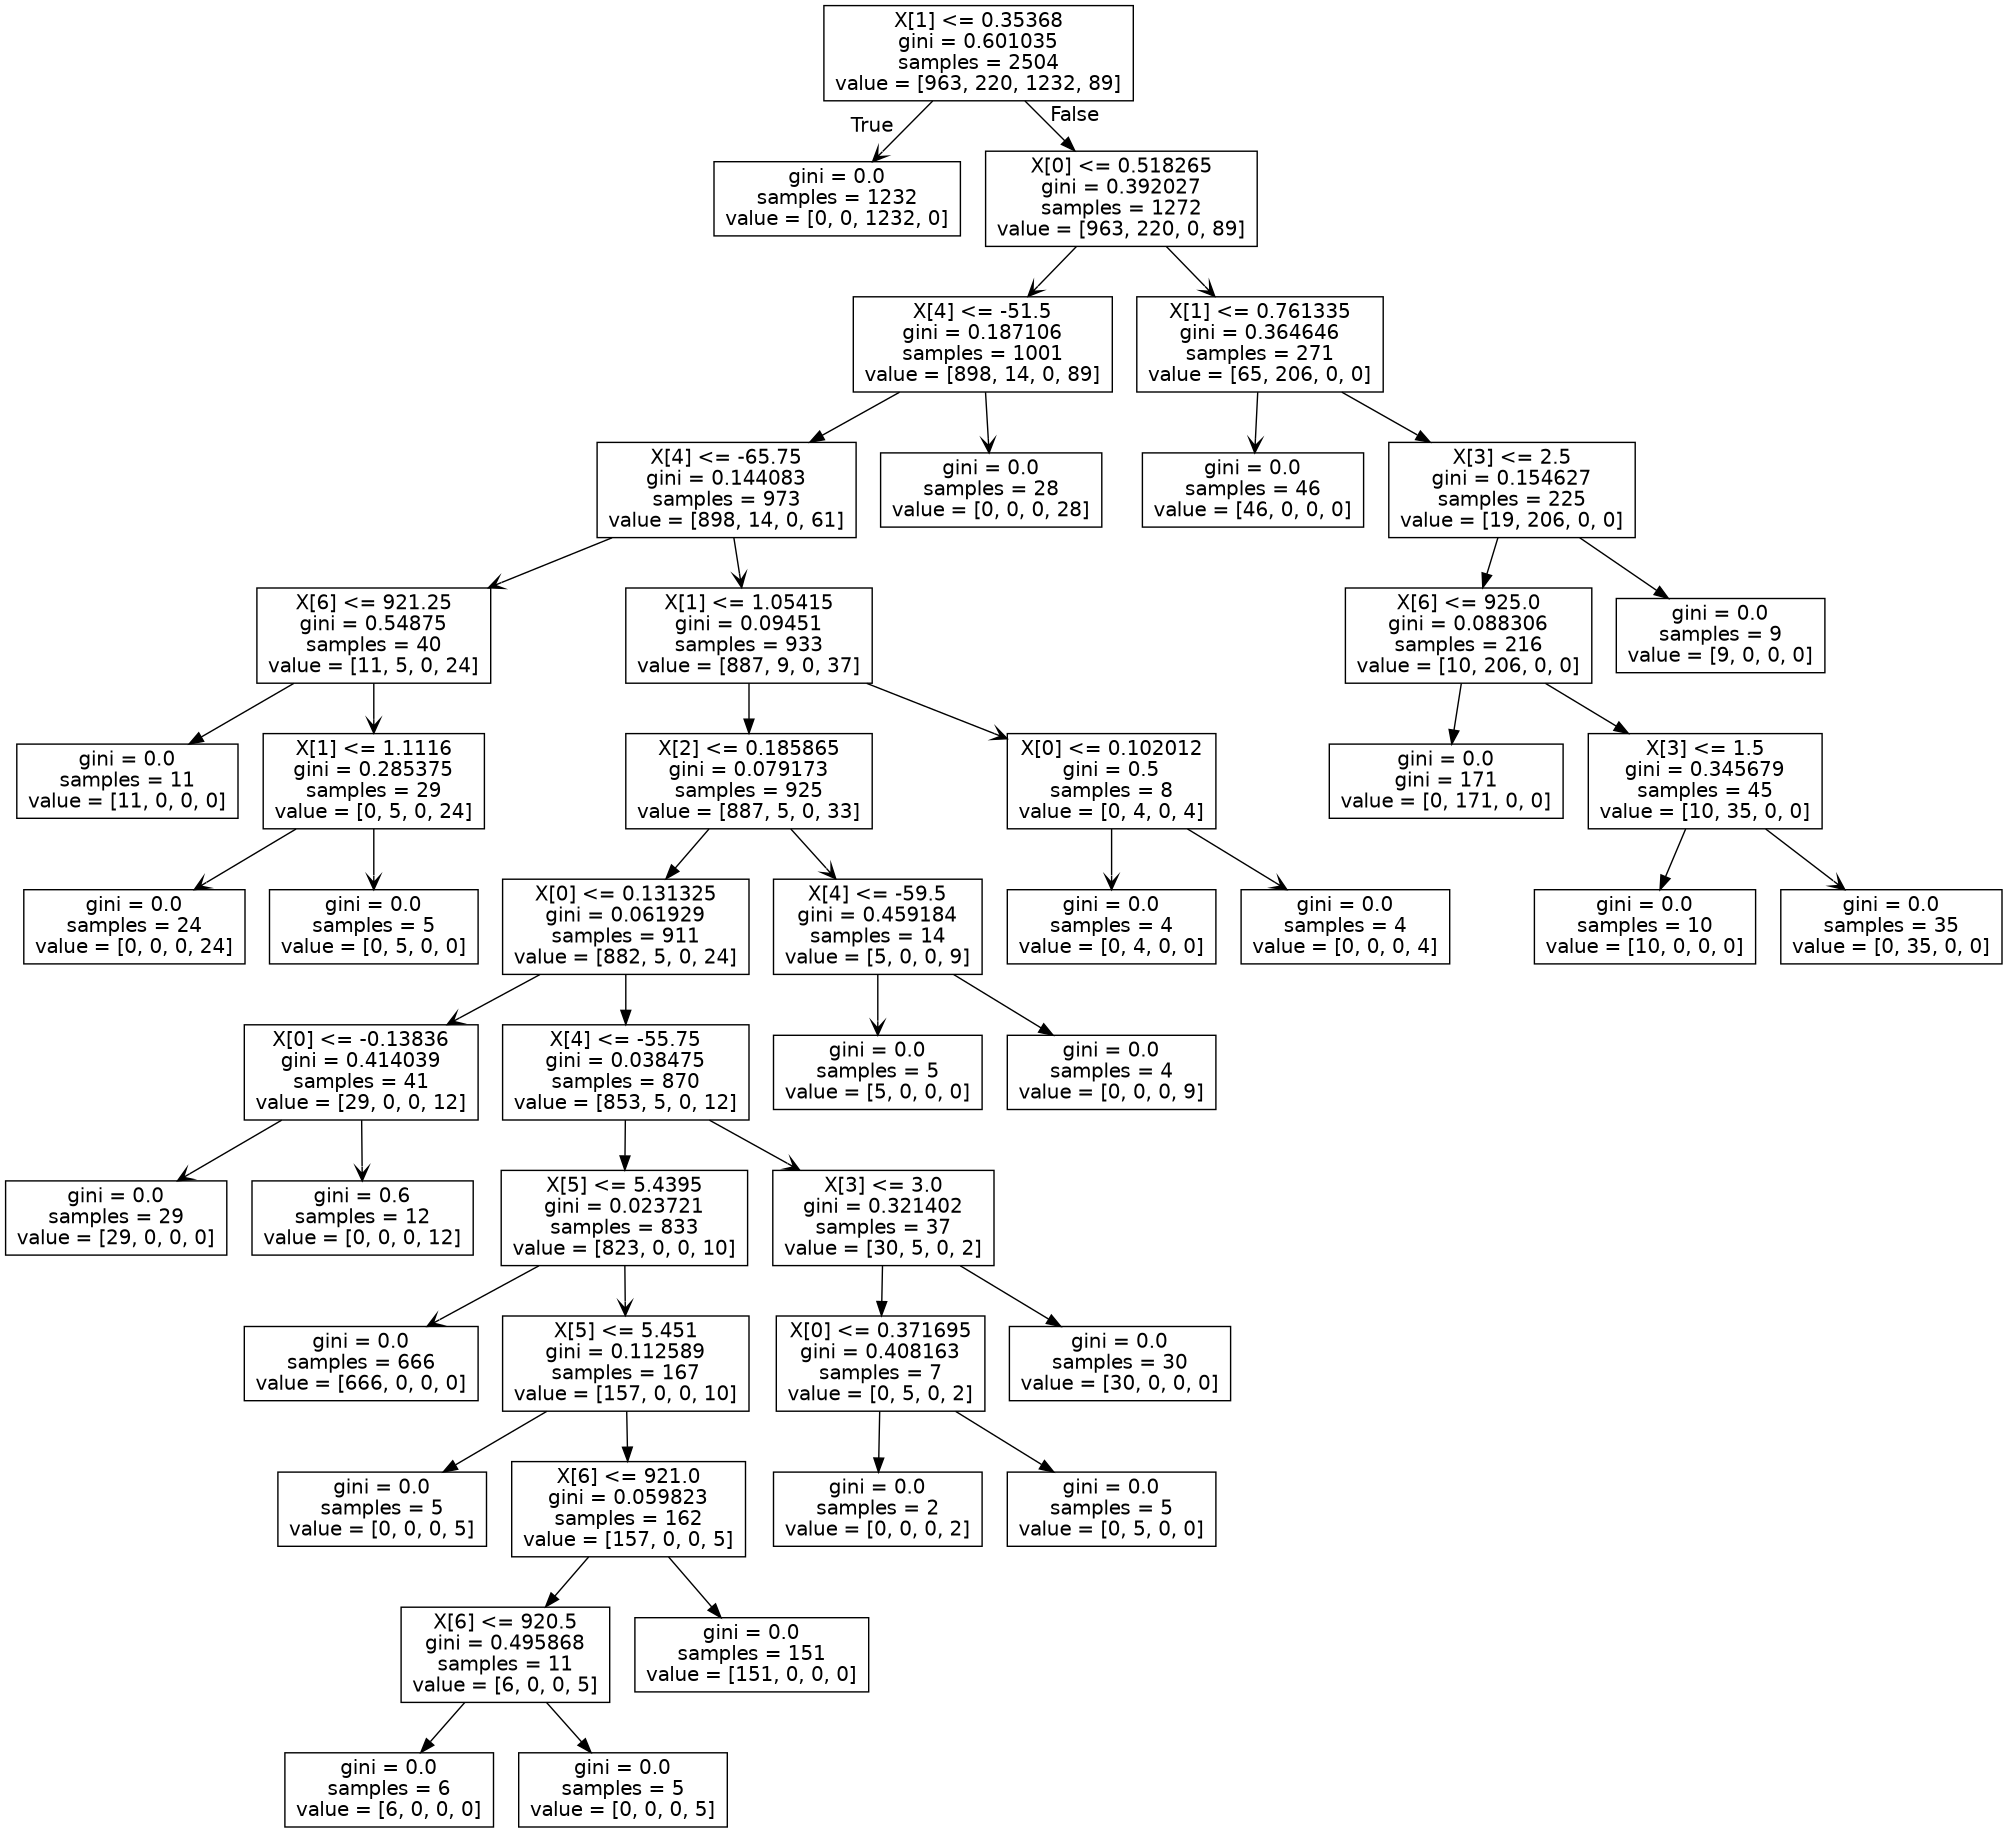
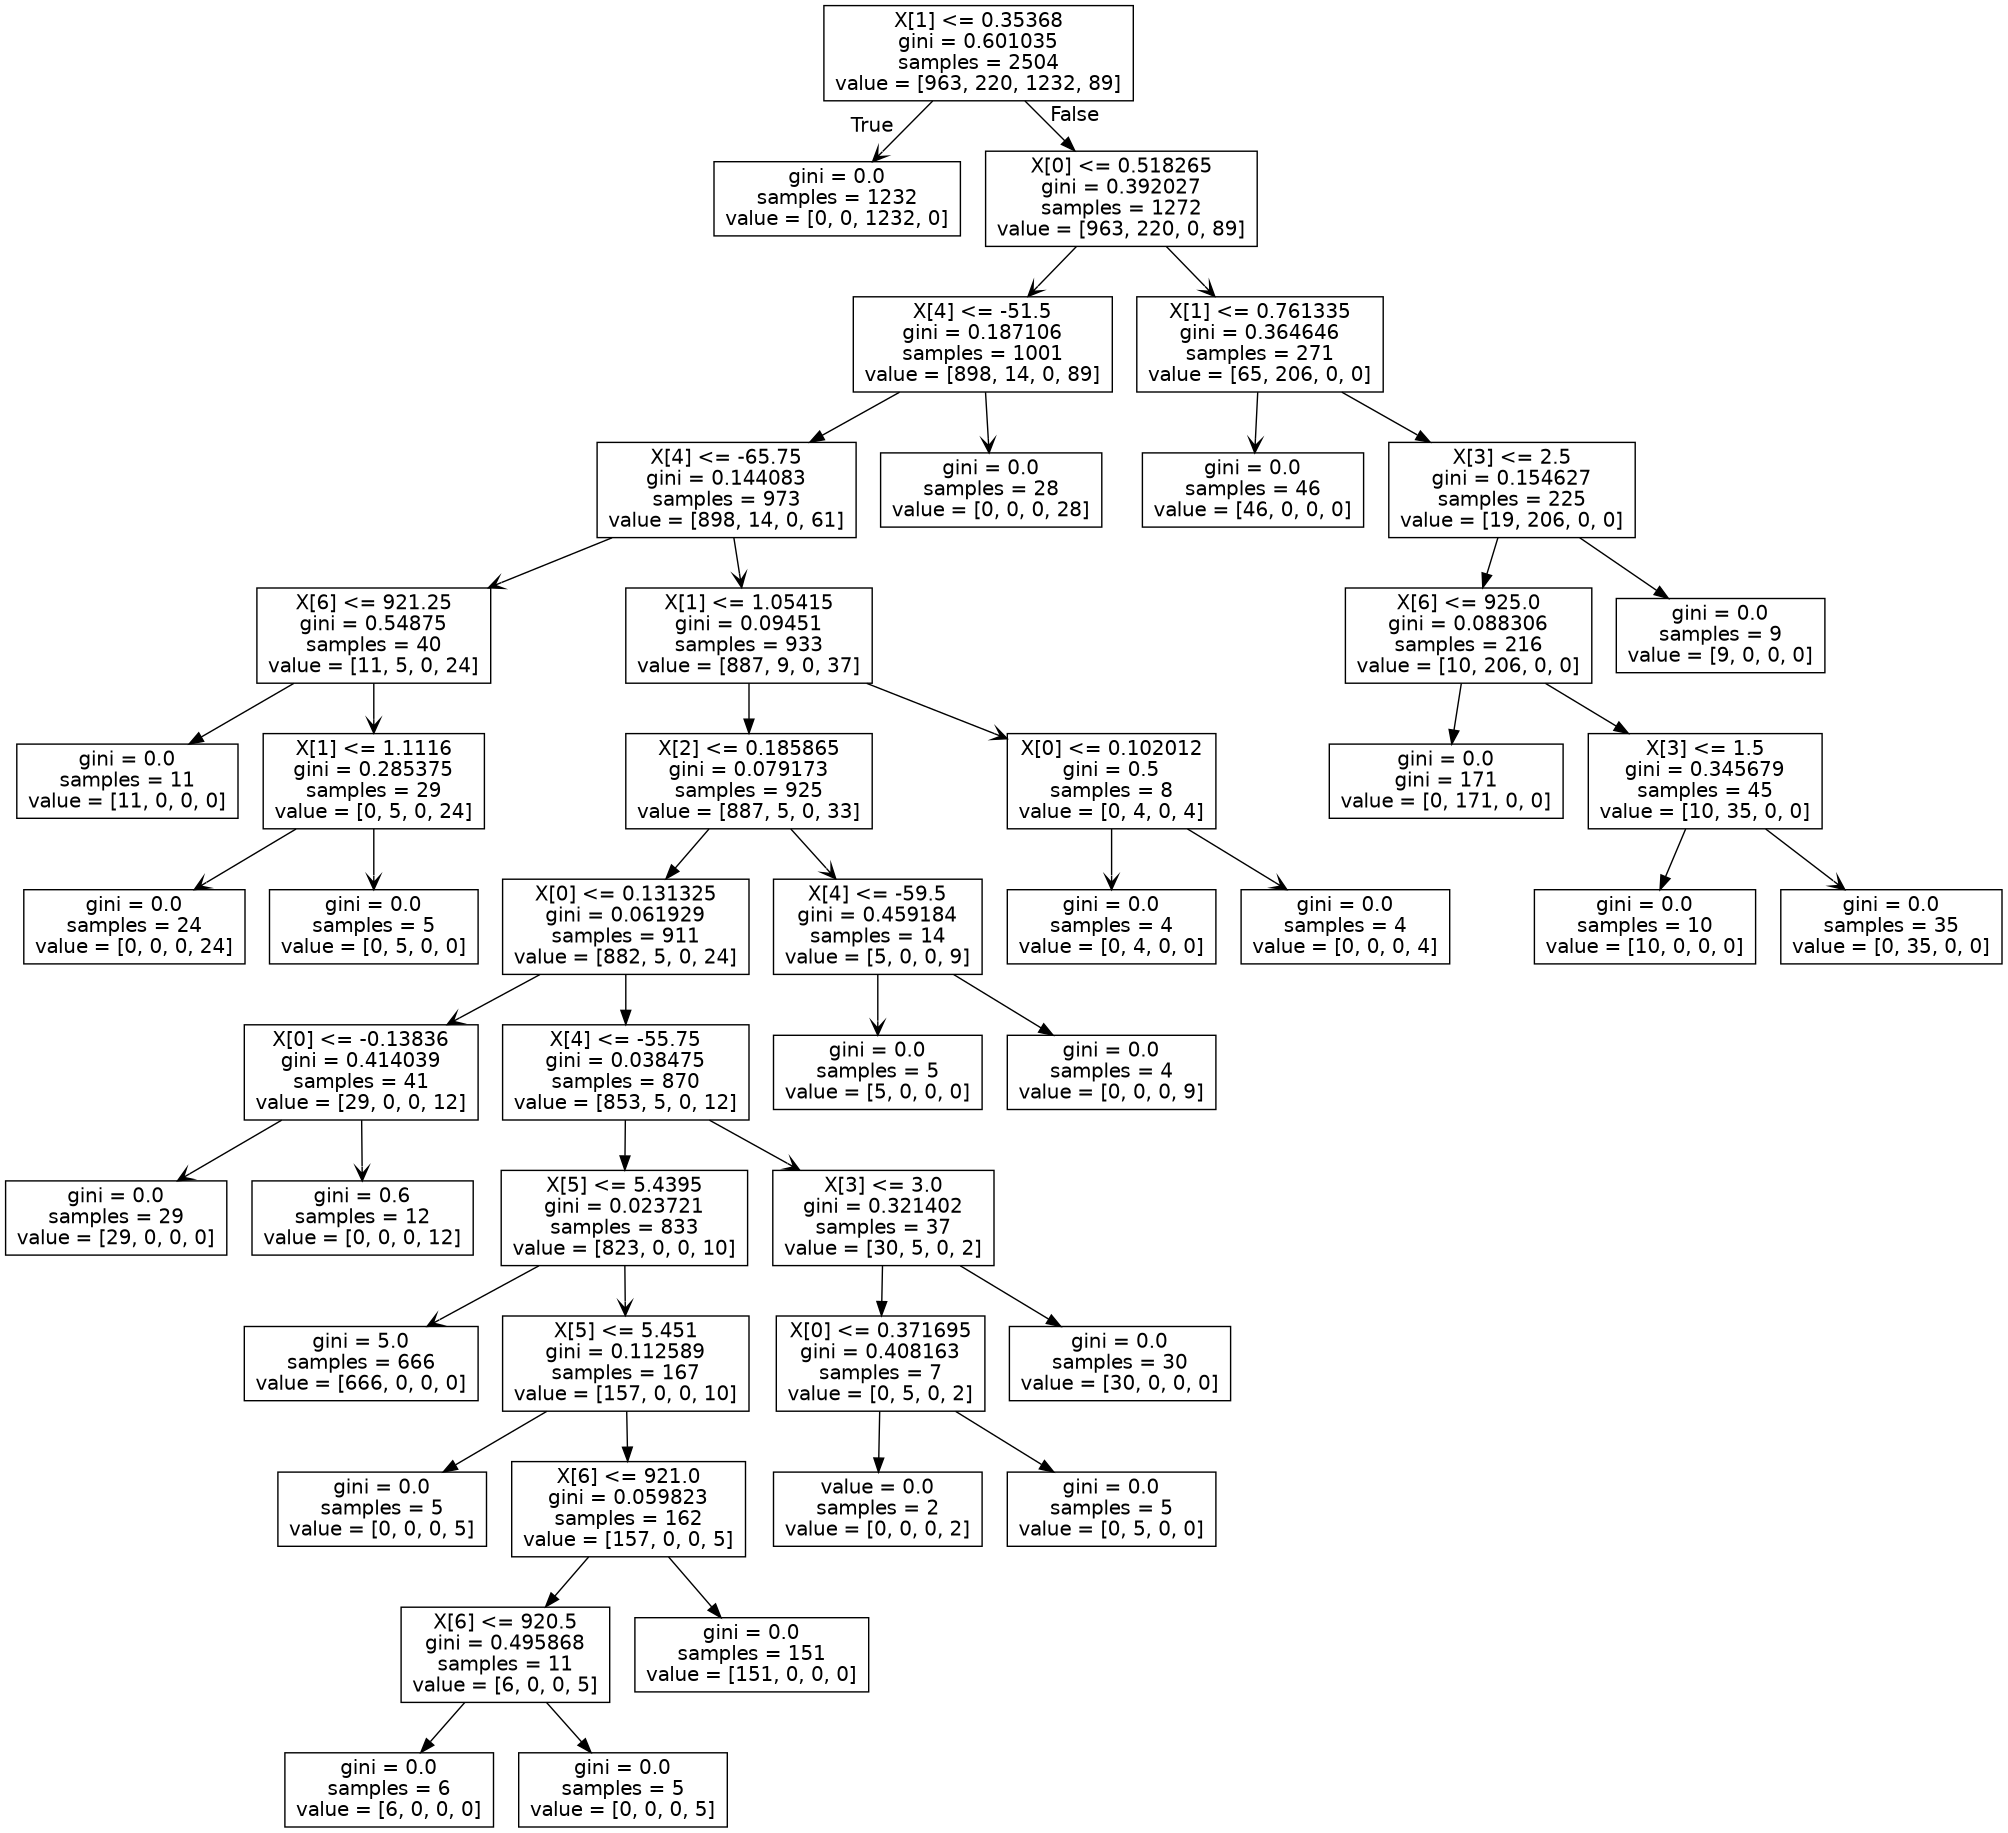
(361, 1364) -> (361, 1364)
(878, 1509) -> (878, 1509)
